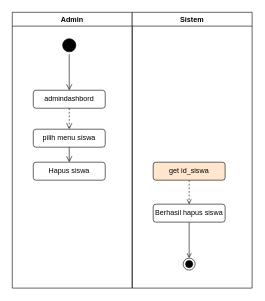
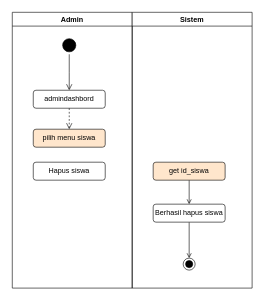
(69, 138) -> (69, 138)
(69, 154) -> none
(189, 192) -> (189, 192)
